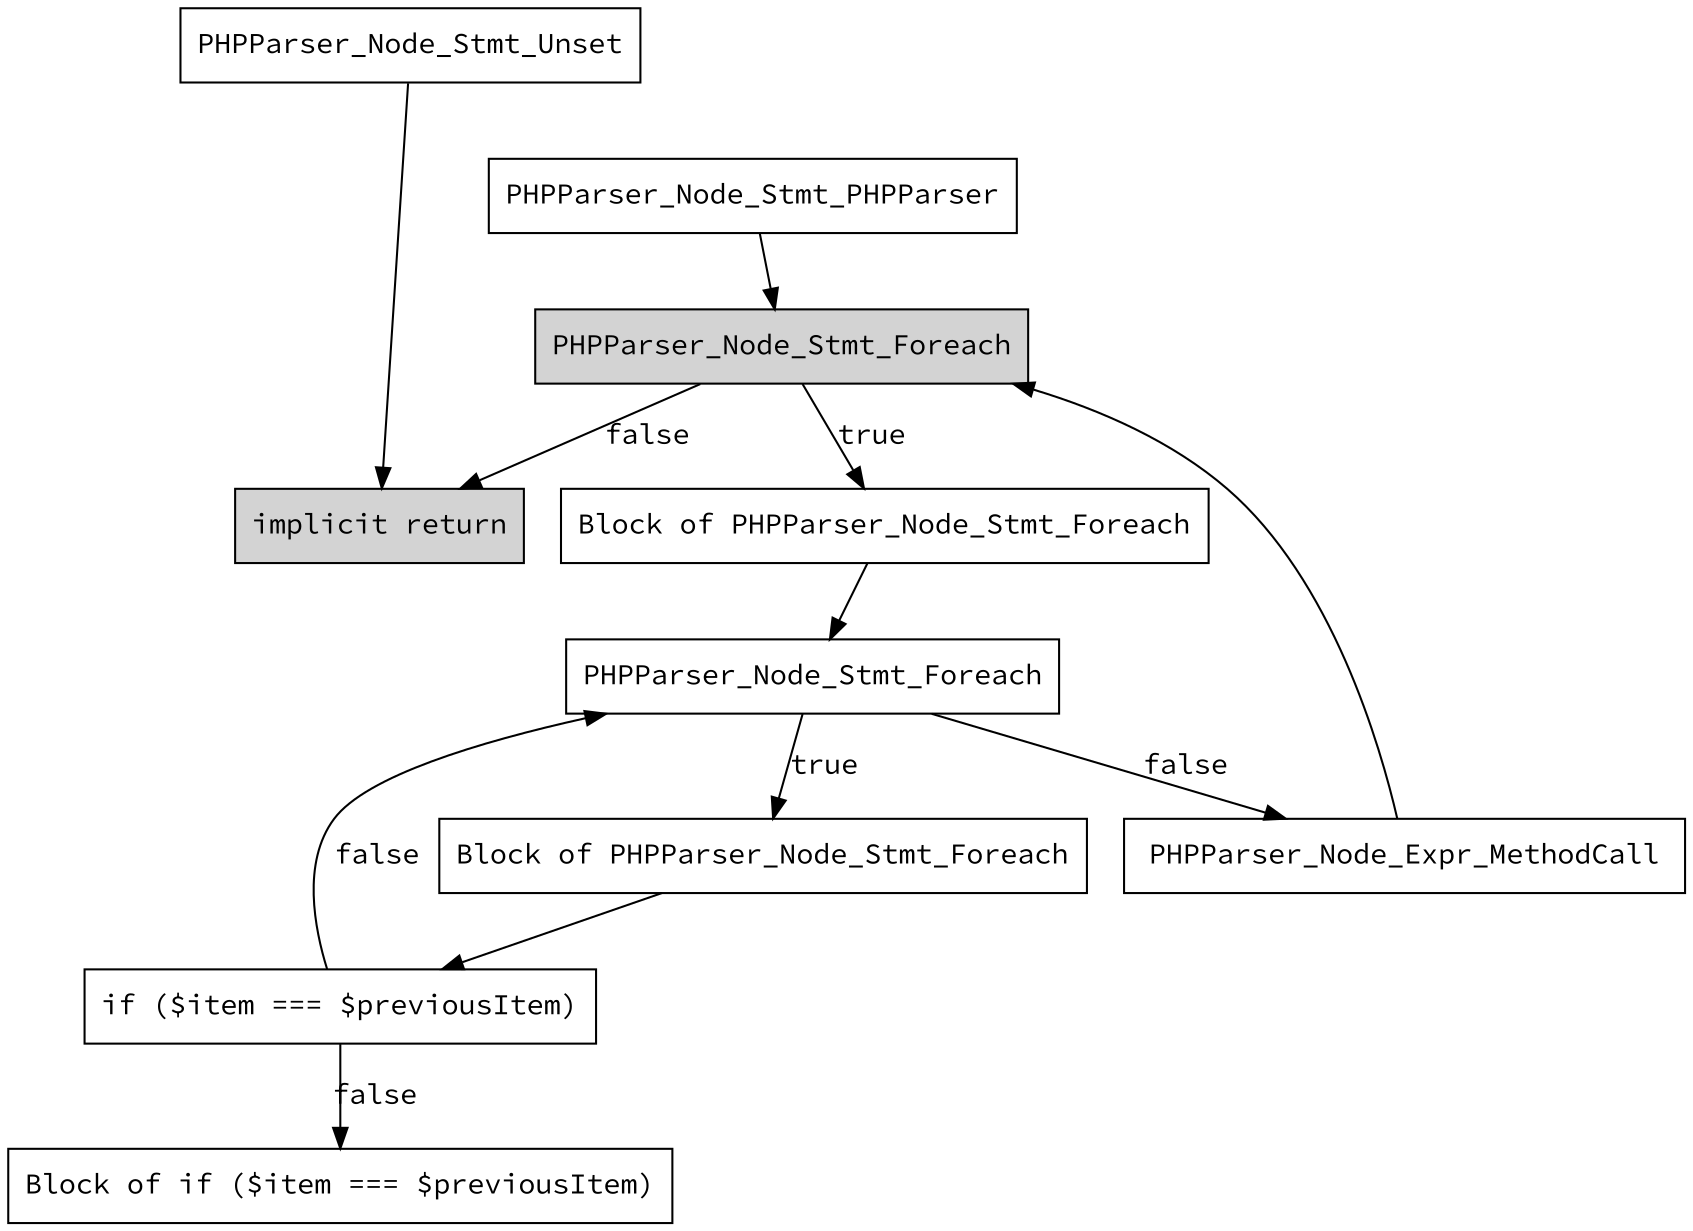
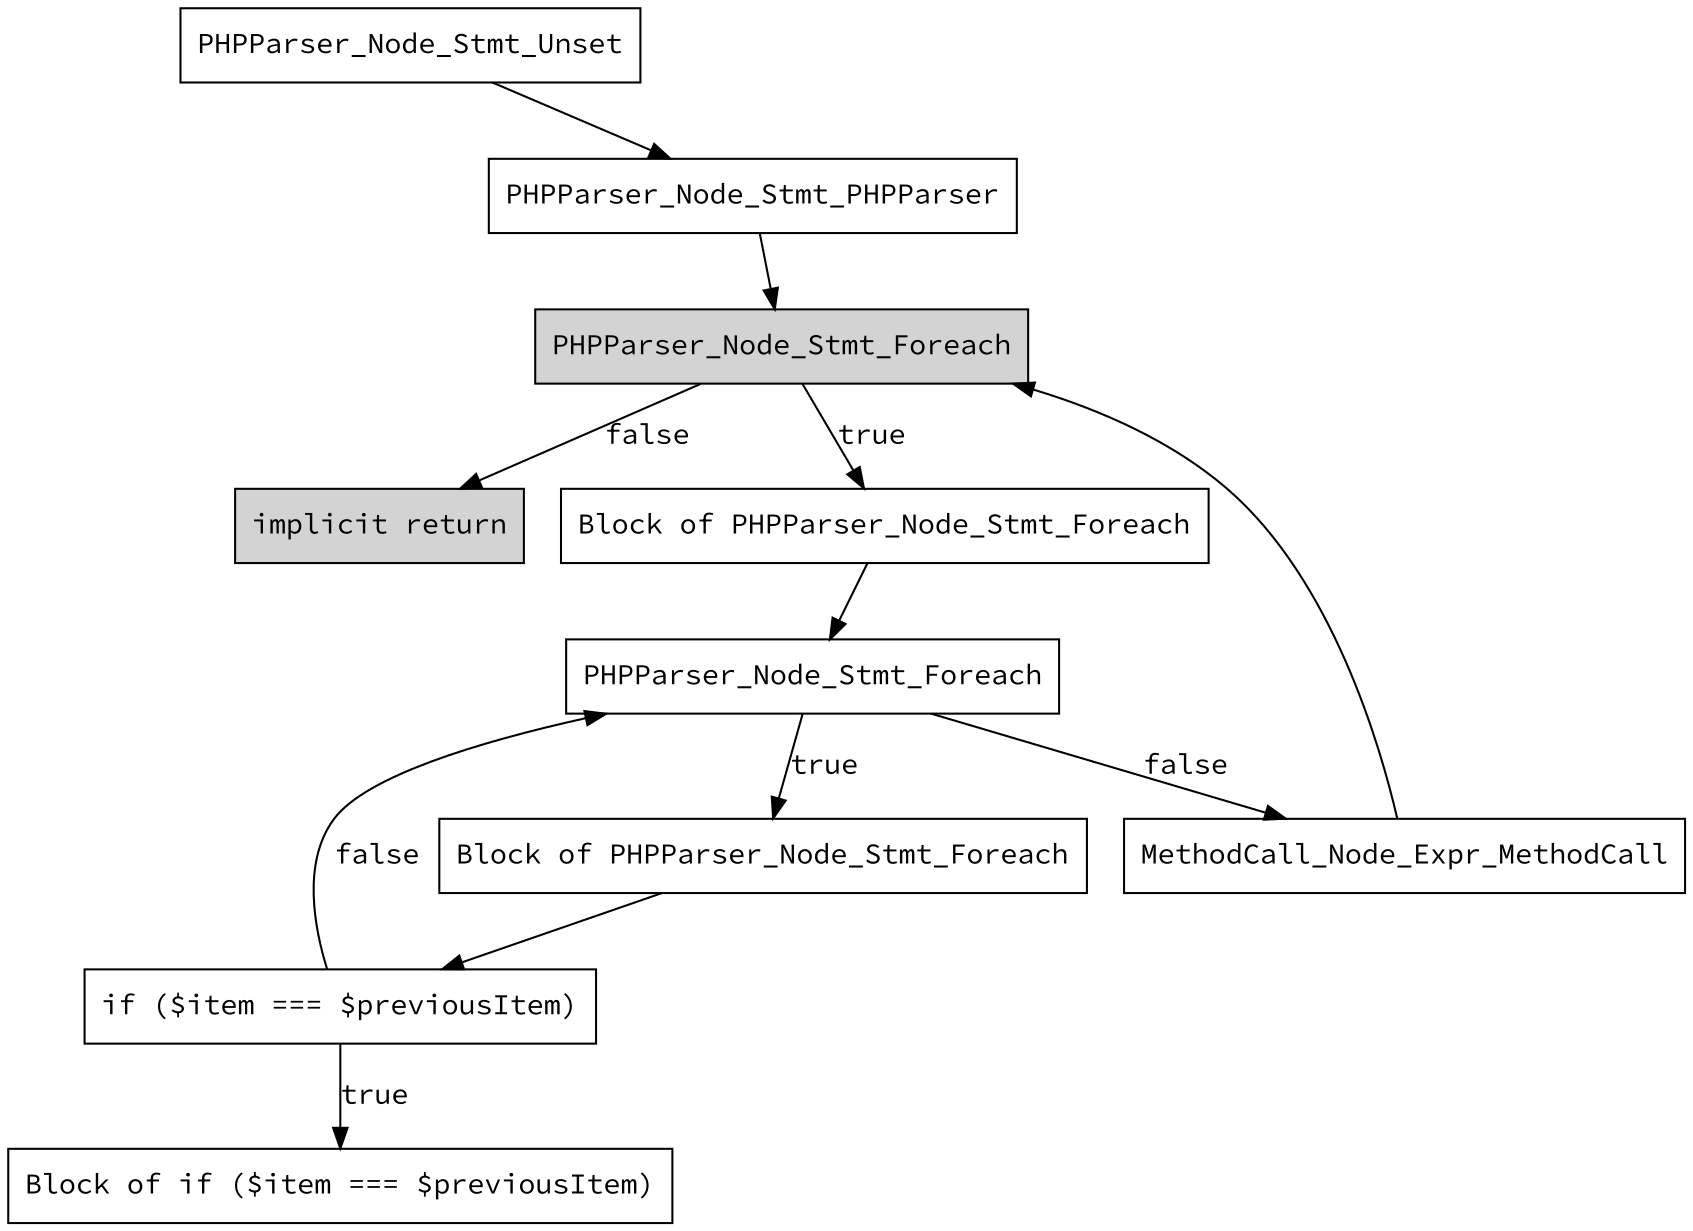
(396, 275) -> (572, 116)
(1405, 856) -> (1405, 856)
(375, 1096) -> (375, 1096)
